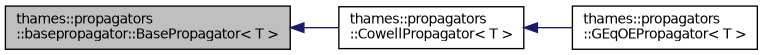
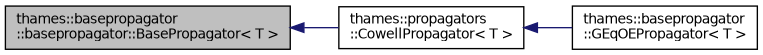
(148, 28) -> (148, 28)
(665, 28) -> (665, 28)
